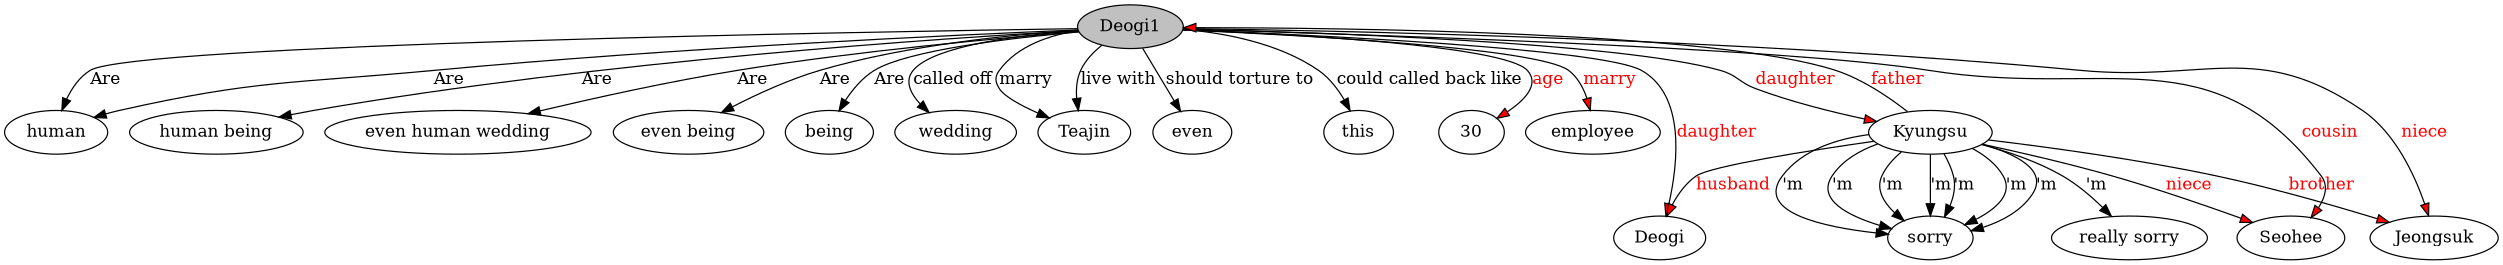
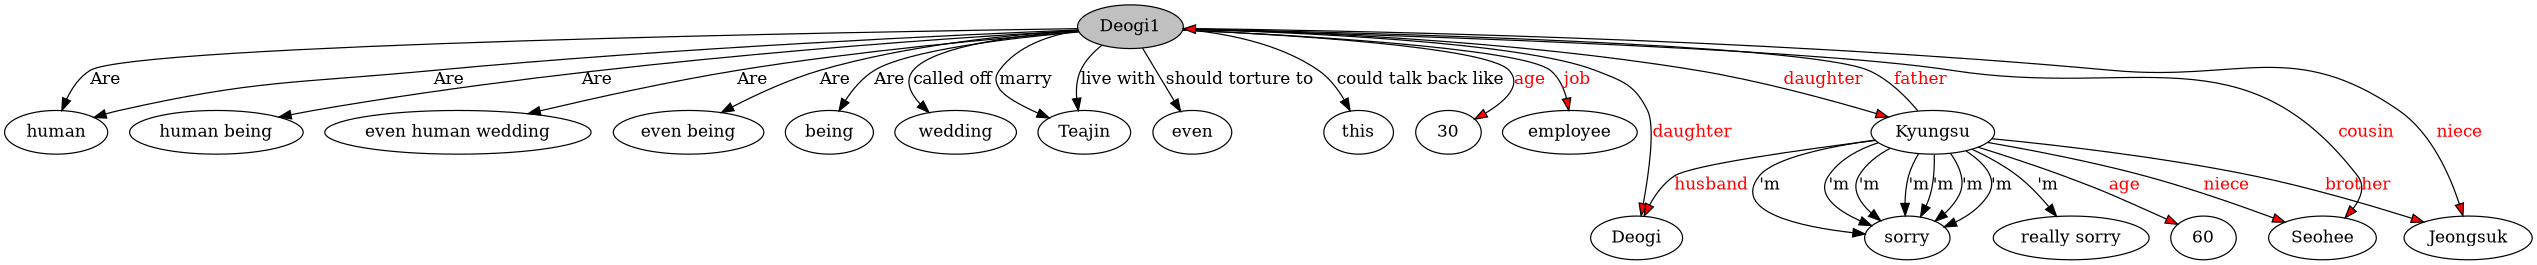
(1430, 80) -> (1420, 80)
(1610, 80) -> (1577, 80)
none -> (2203, 238)
